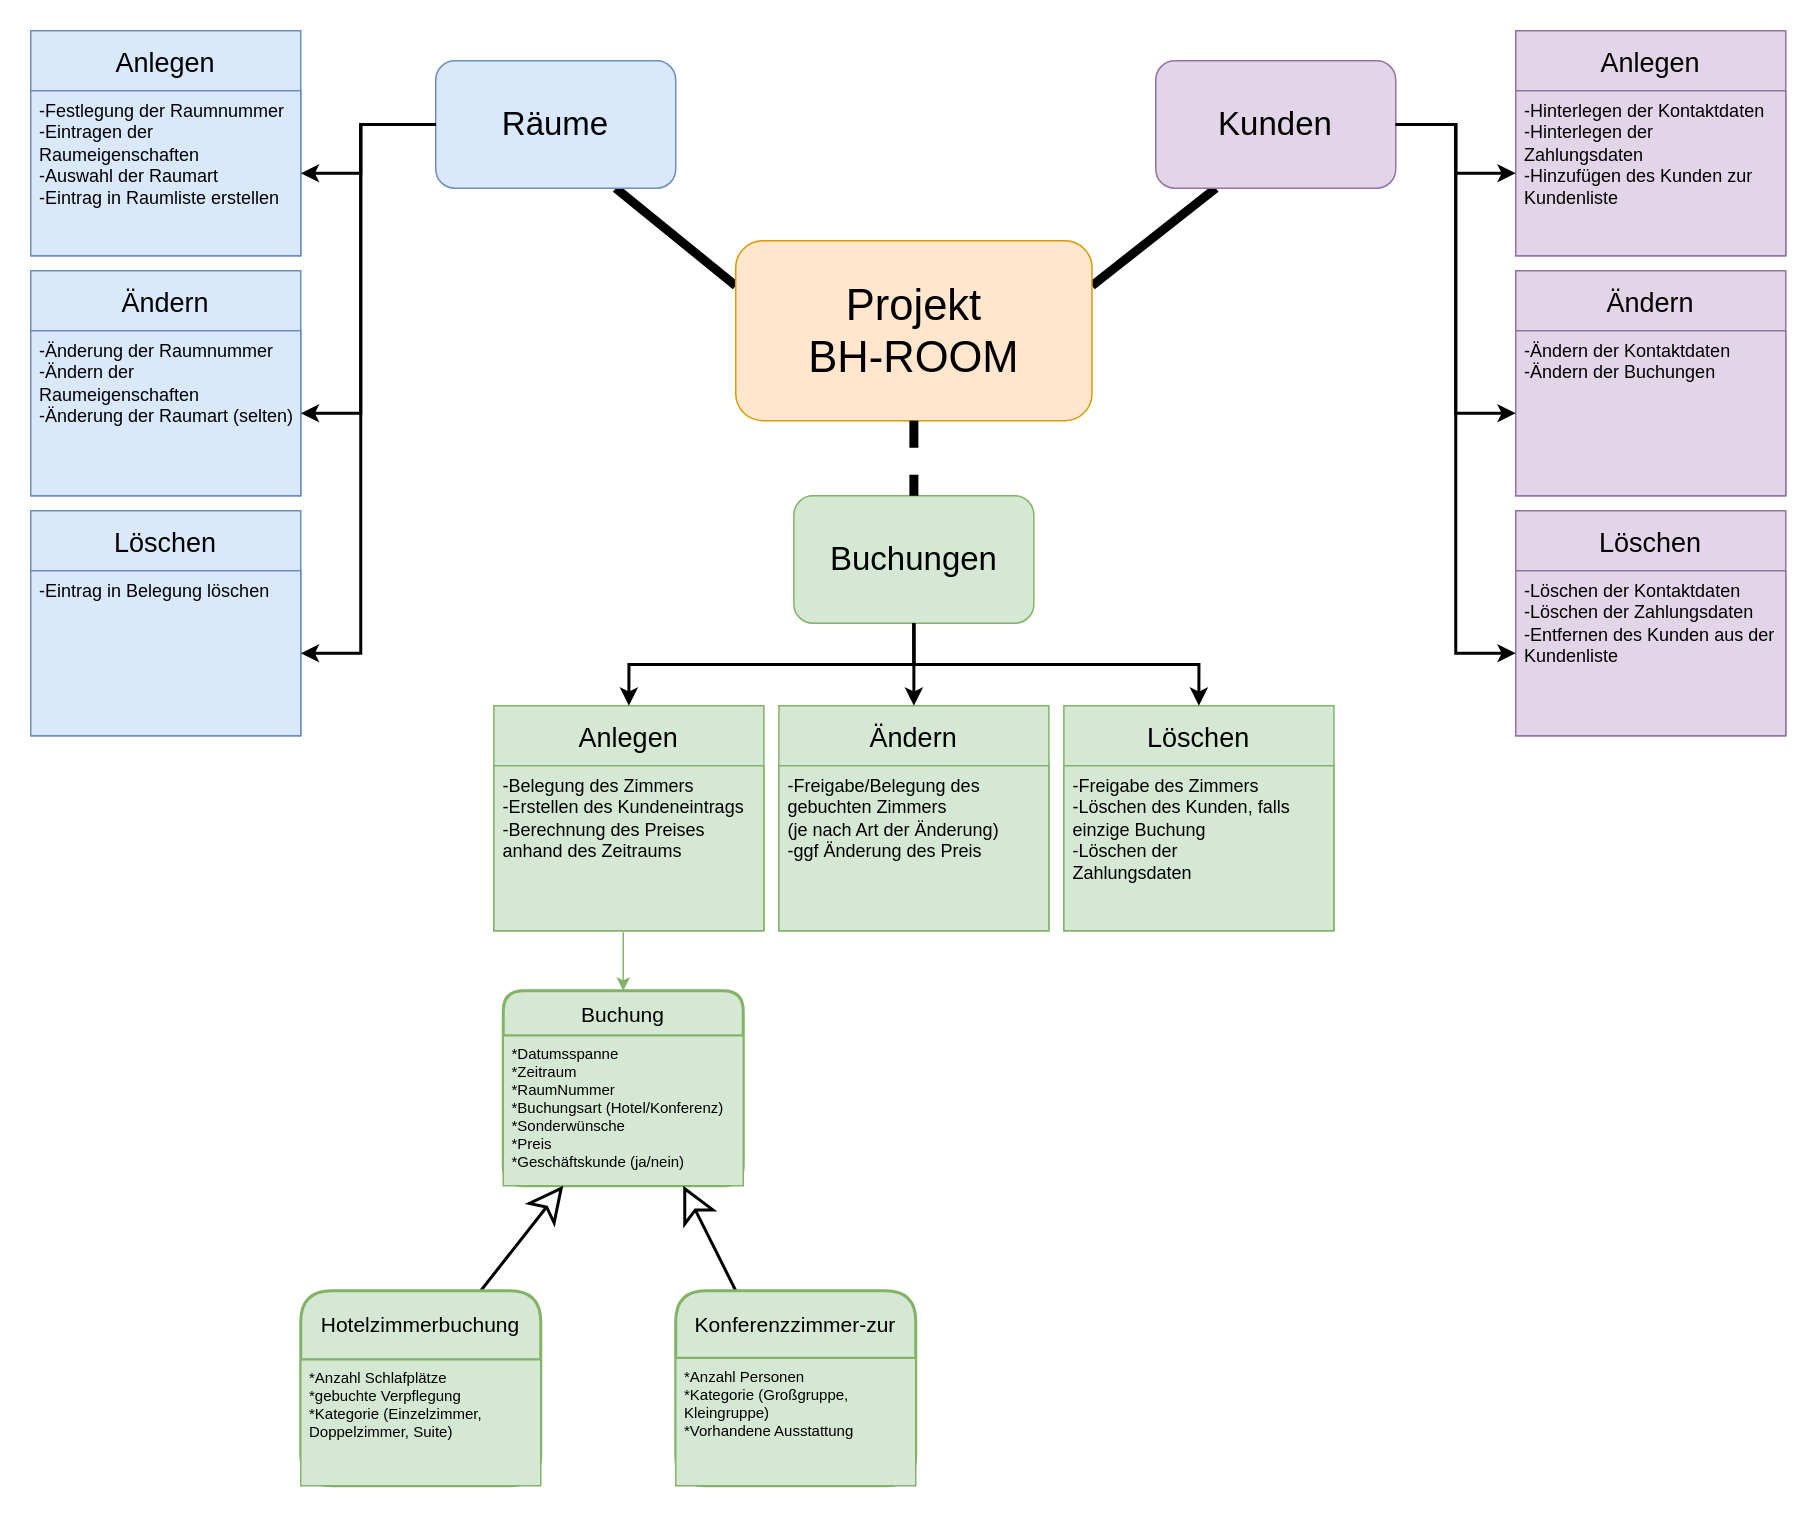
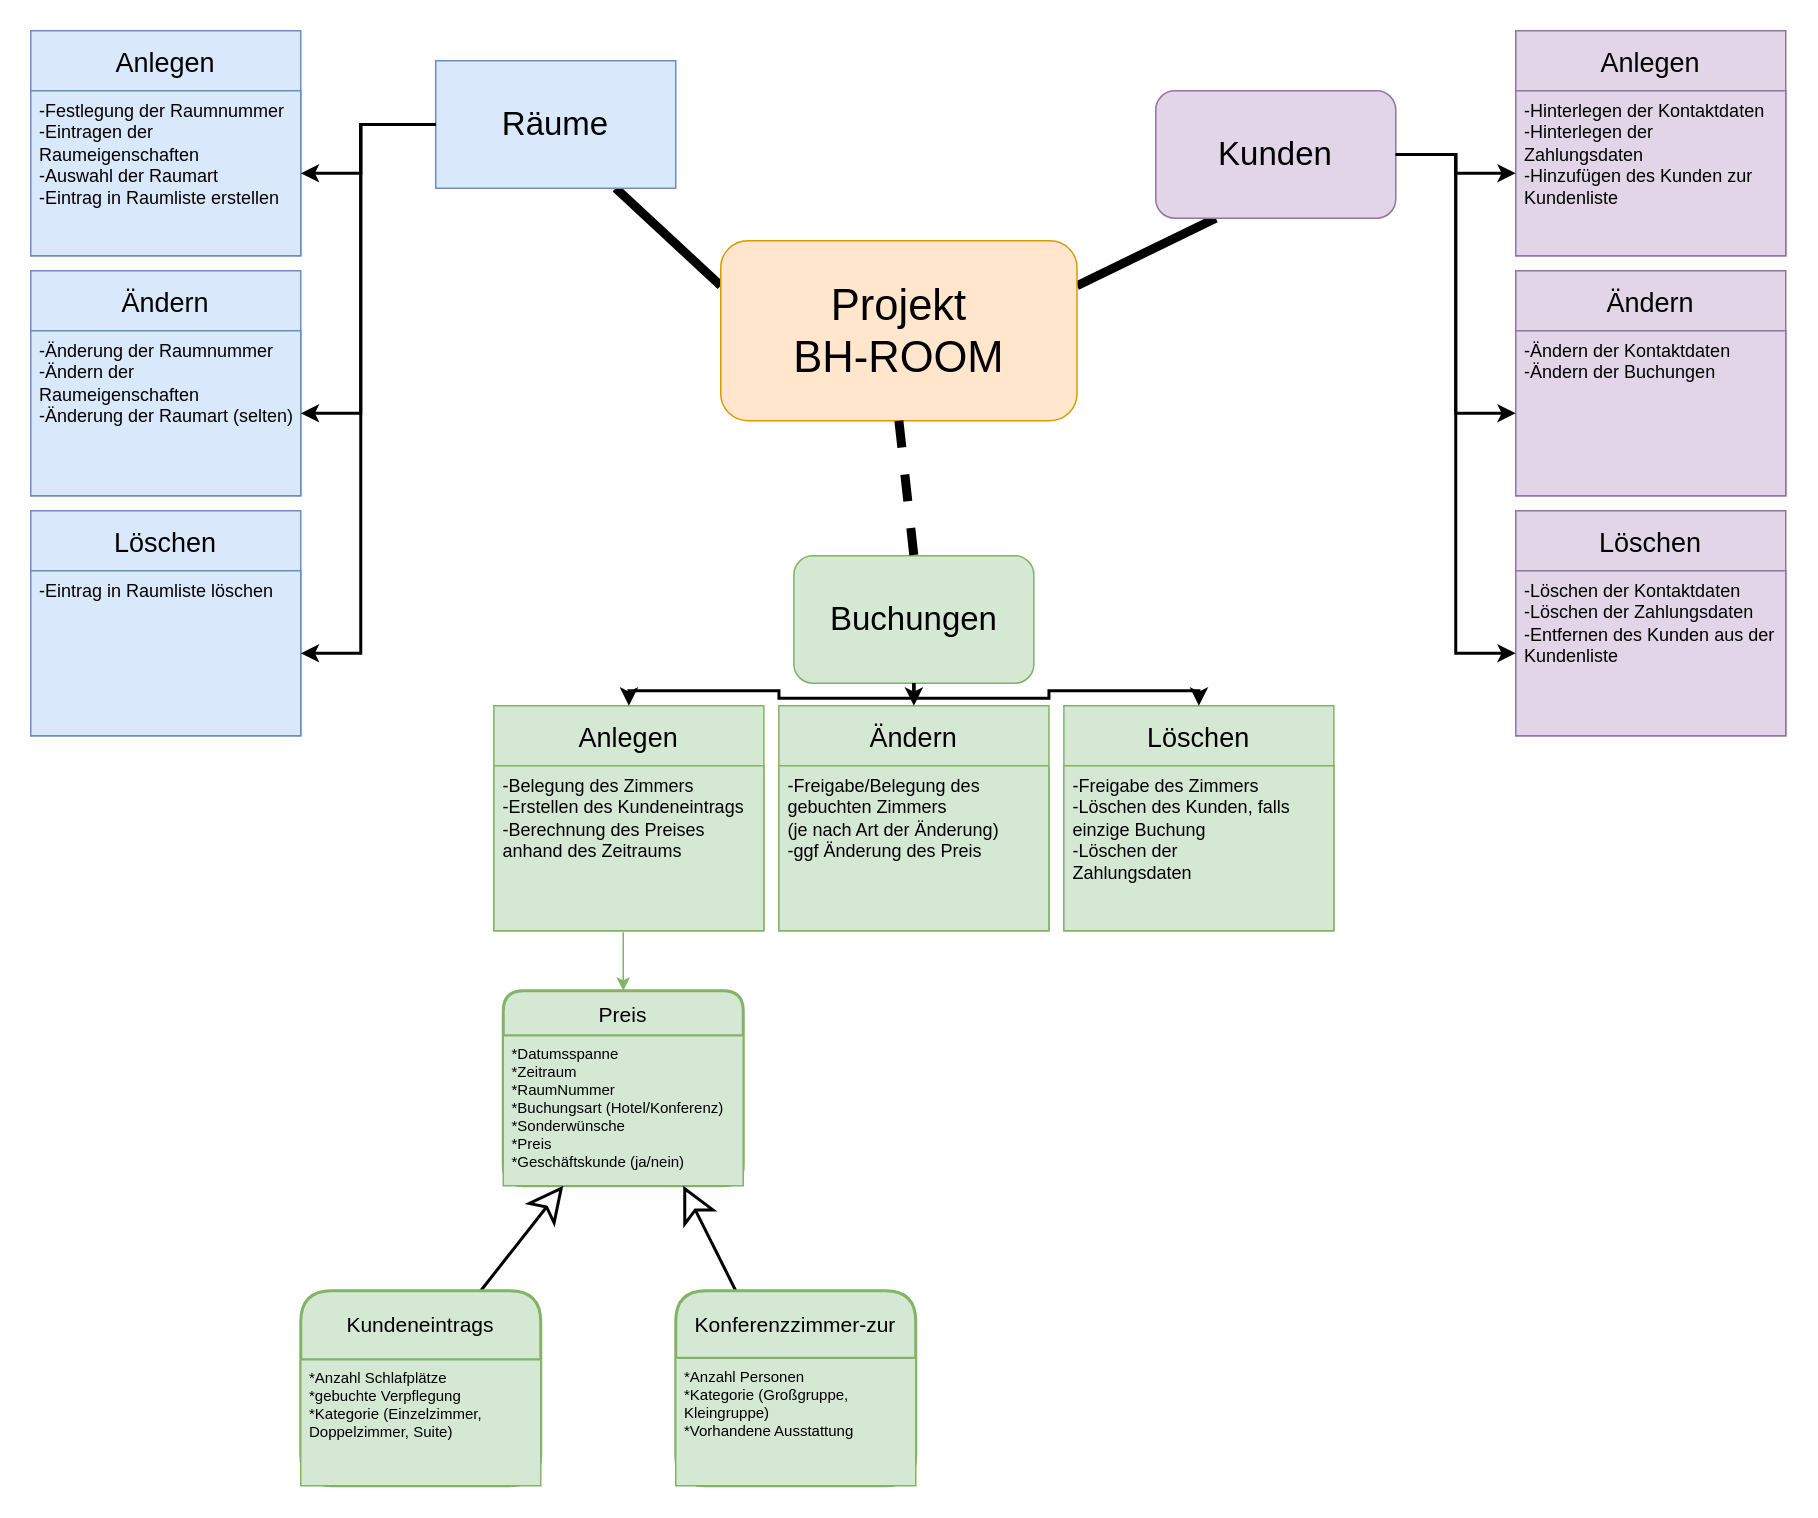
(556, 125) -> (556, 125)
(1276, 125) -> (1276, 155)
(914, 331) -> (899, 331)
(914, 560) -> (914, 620)
(164, 592) -> (167, 592)
(623, 1015) -> (623, 1015)
(421, 1325) -> (421, 1325)
